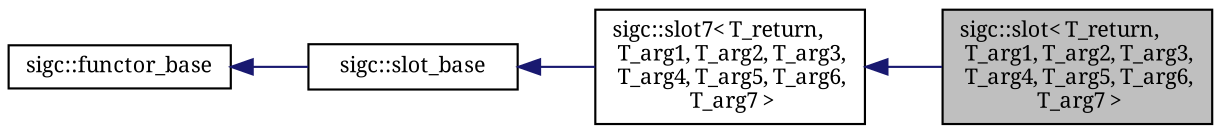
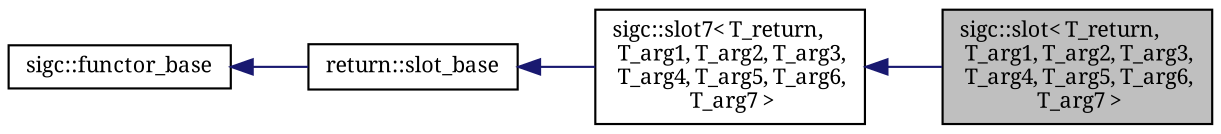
(413, 67) -> (413, 67)
